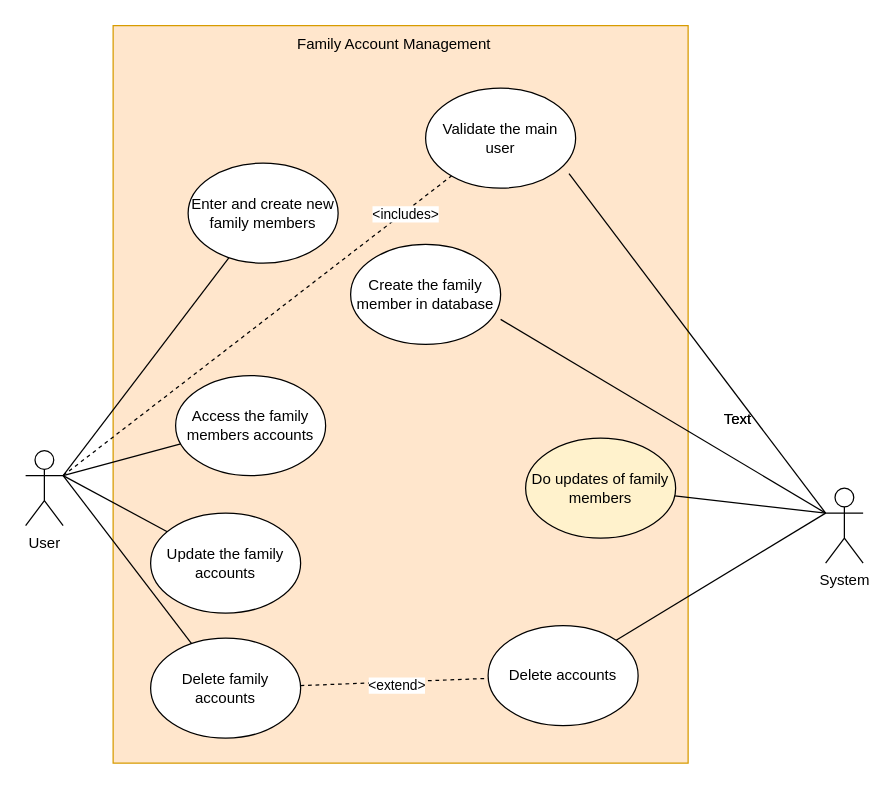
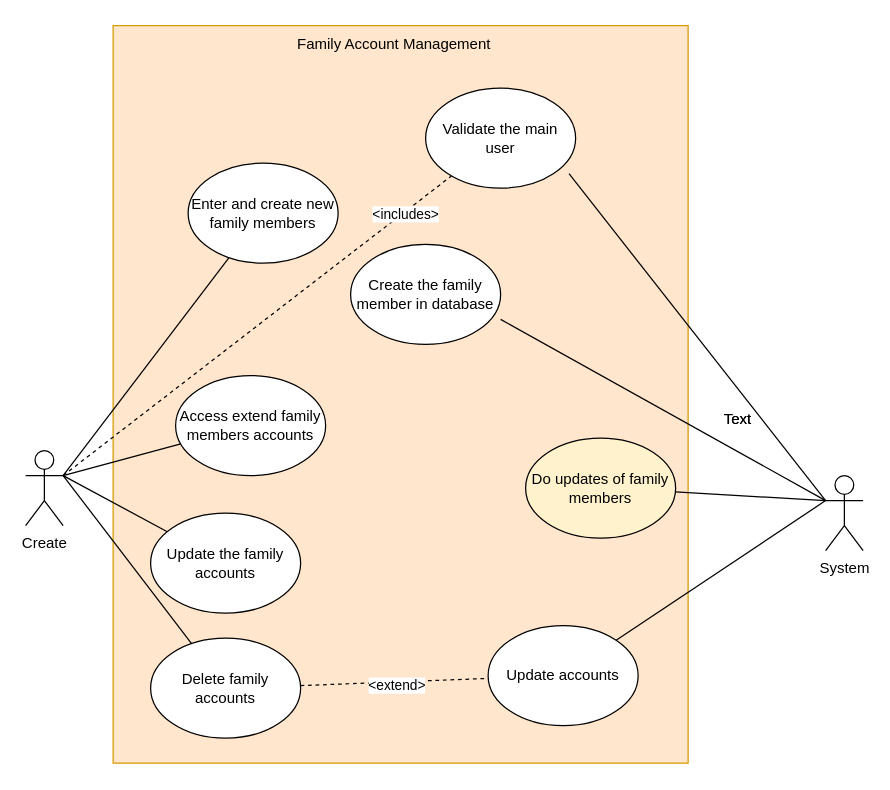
(251, 426) -> (251, 426)
(844, 526) -> (844, 513)
(45, 543) -> (45, 543)
(563, 676) -> (563, 676)
